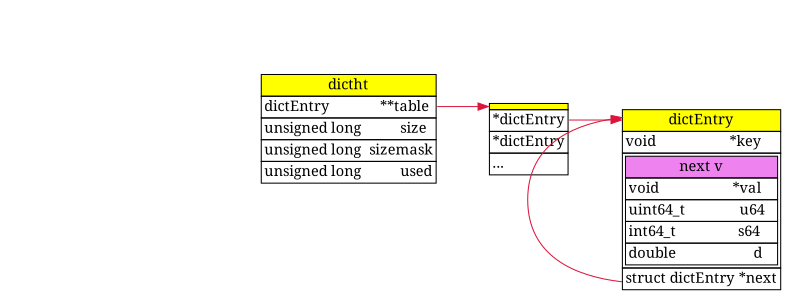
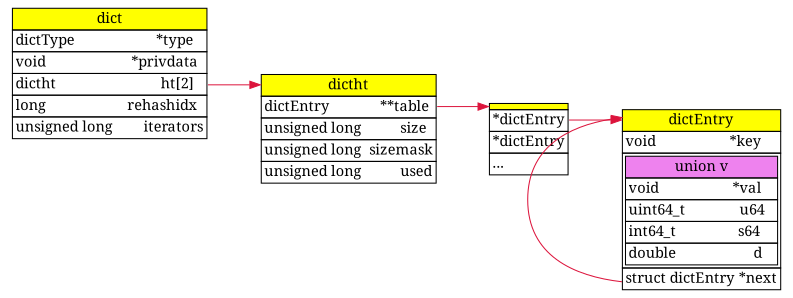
none -> (110, 73)
(702, 167) -> (702, 167)
